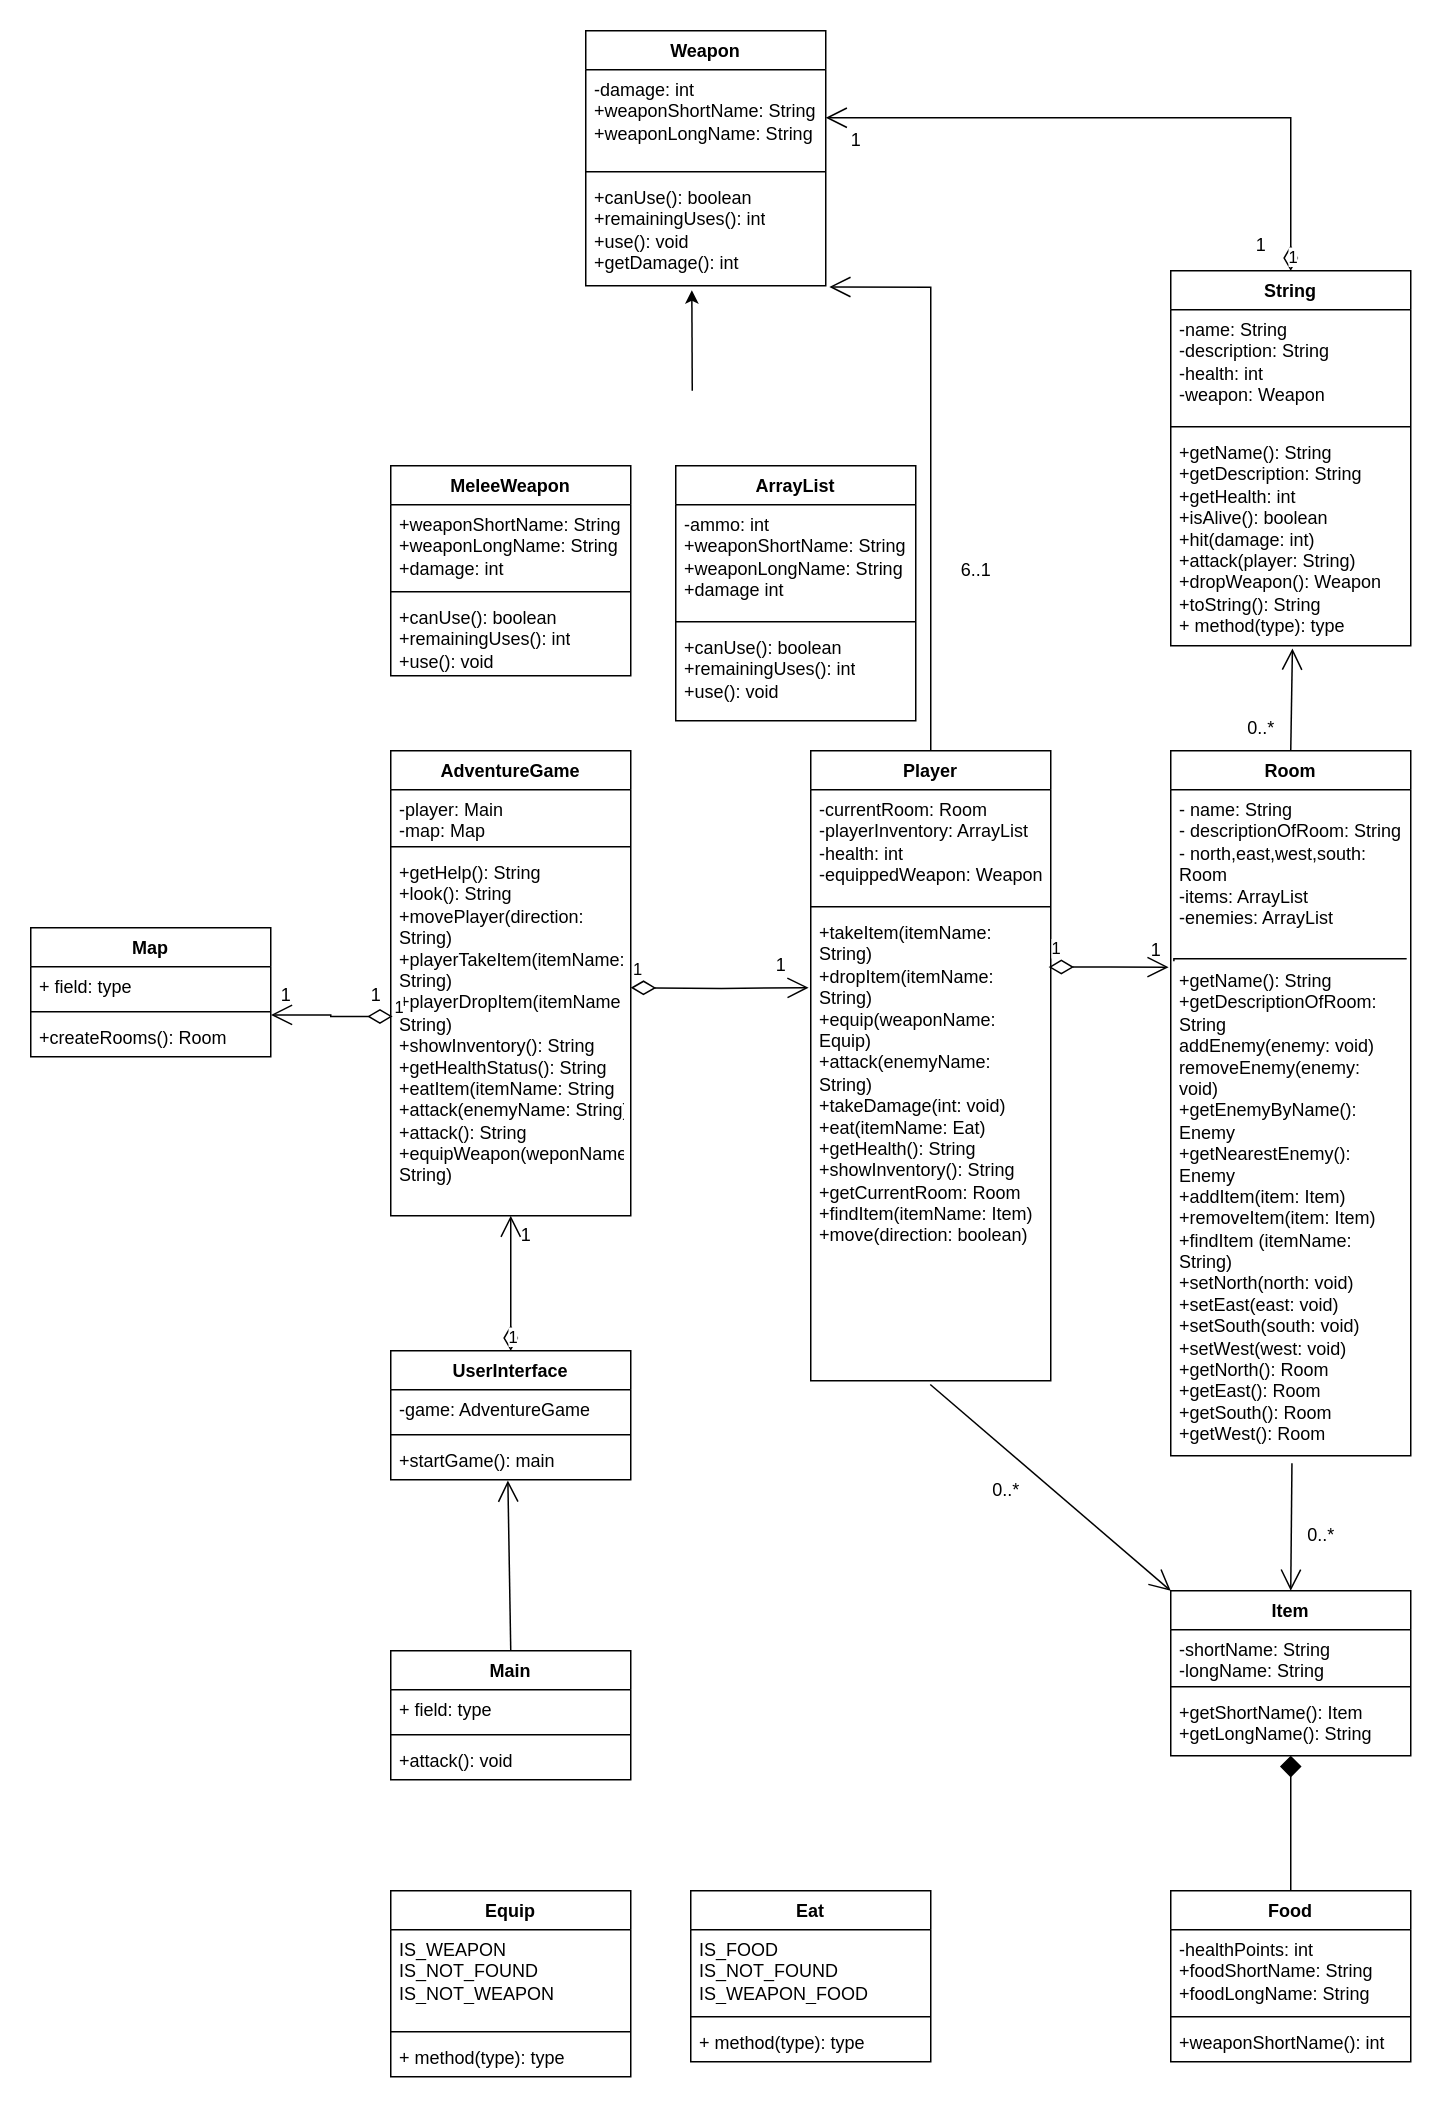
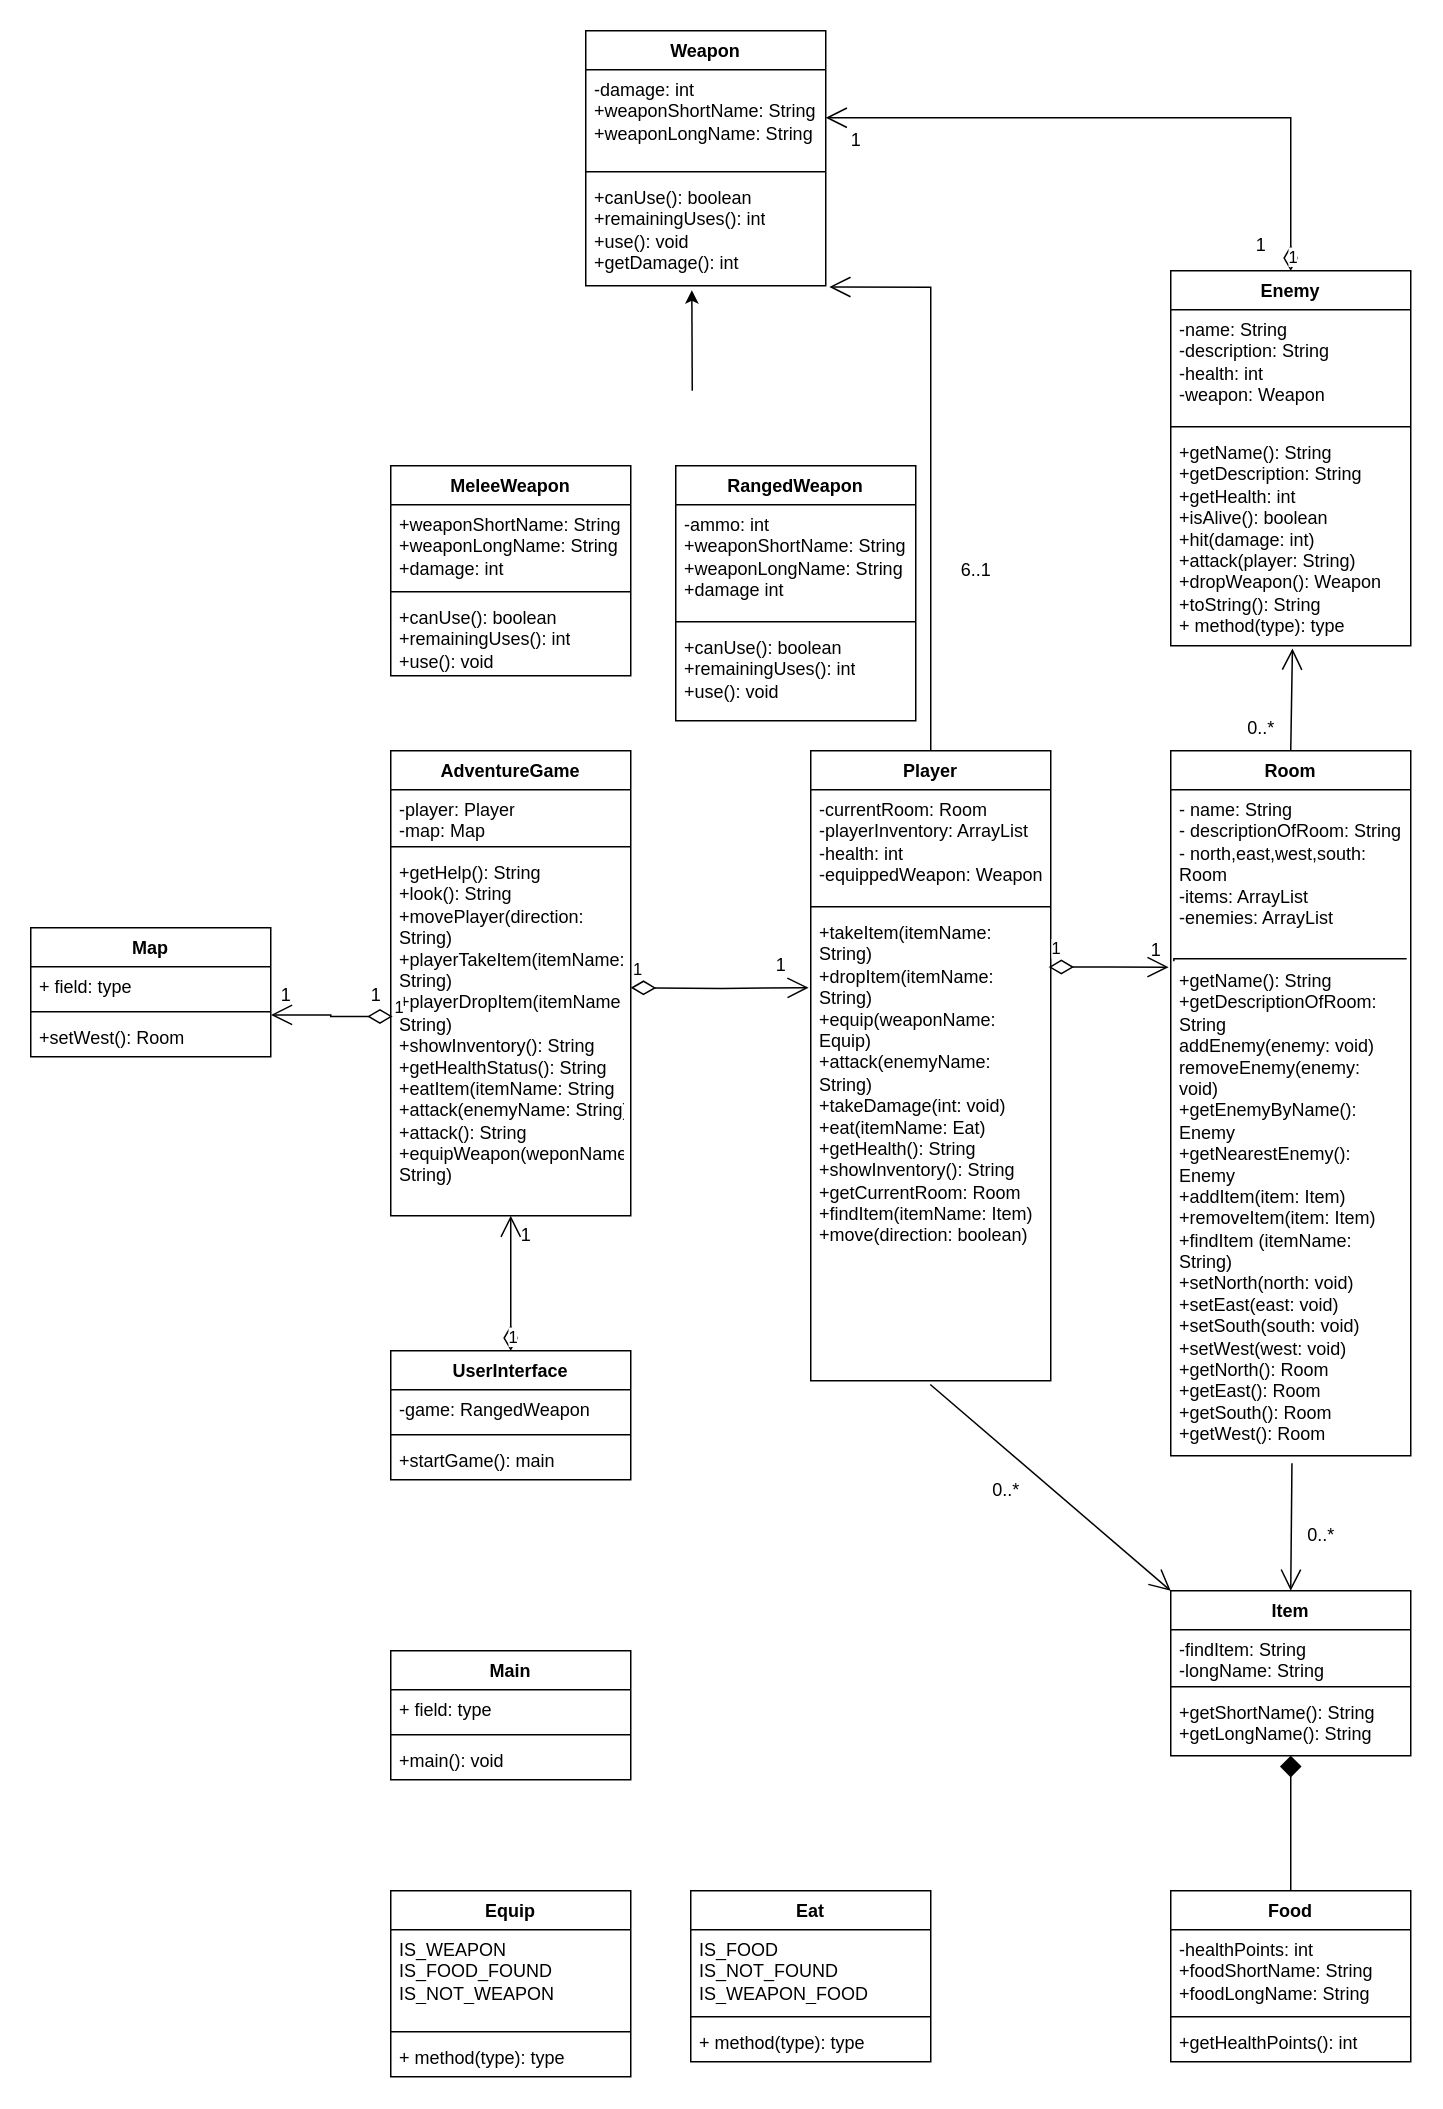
(1291, 292) -> (1291, 292)
(796, 487) -> (796, 487)
(456, 822) -> (466, 822)
(136, 1039) -> (116, 1039)
(496, 1411) -> (491, 1411)
(509, 1567) -> none
(1263, 1662) -> (1256, 1662)
(1284, 1725) -> (1289, 1725)
(468, 1762) -> (456, 1762)
(465, 1973) -> (465, 1973)
(1289, 2044) -> (1284, 2044)
